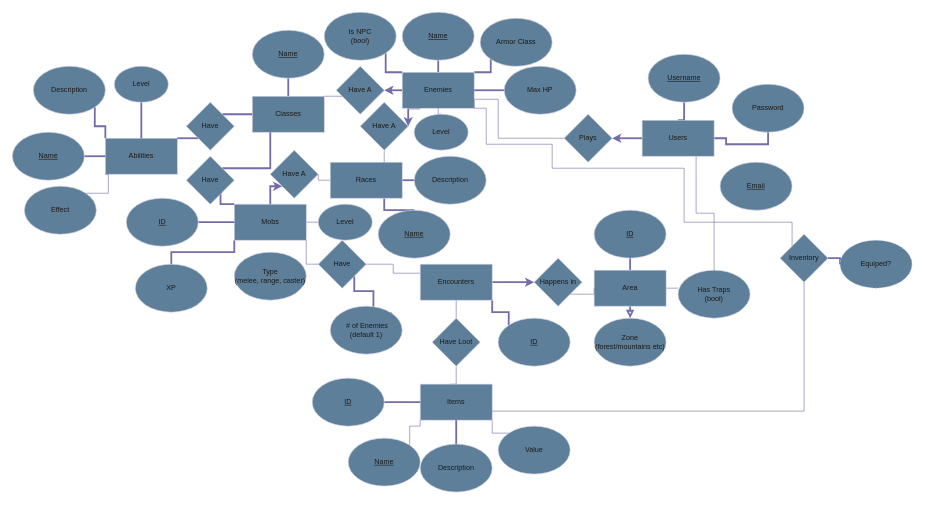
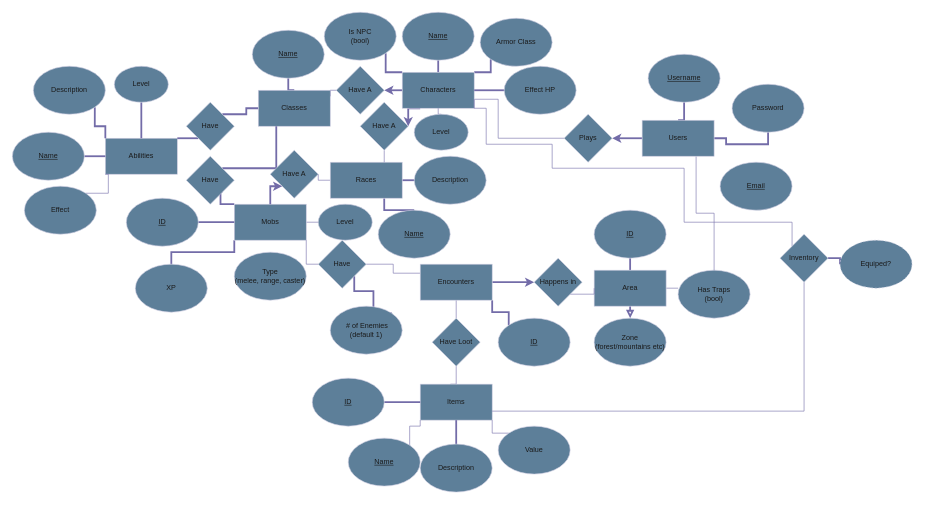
(438, 90) -> (438, 90)
(540, 90) -> (540, 90)
(288, 114) -> (294, 108)
